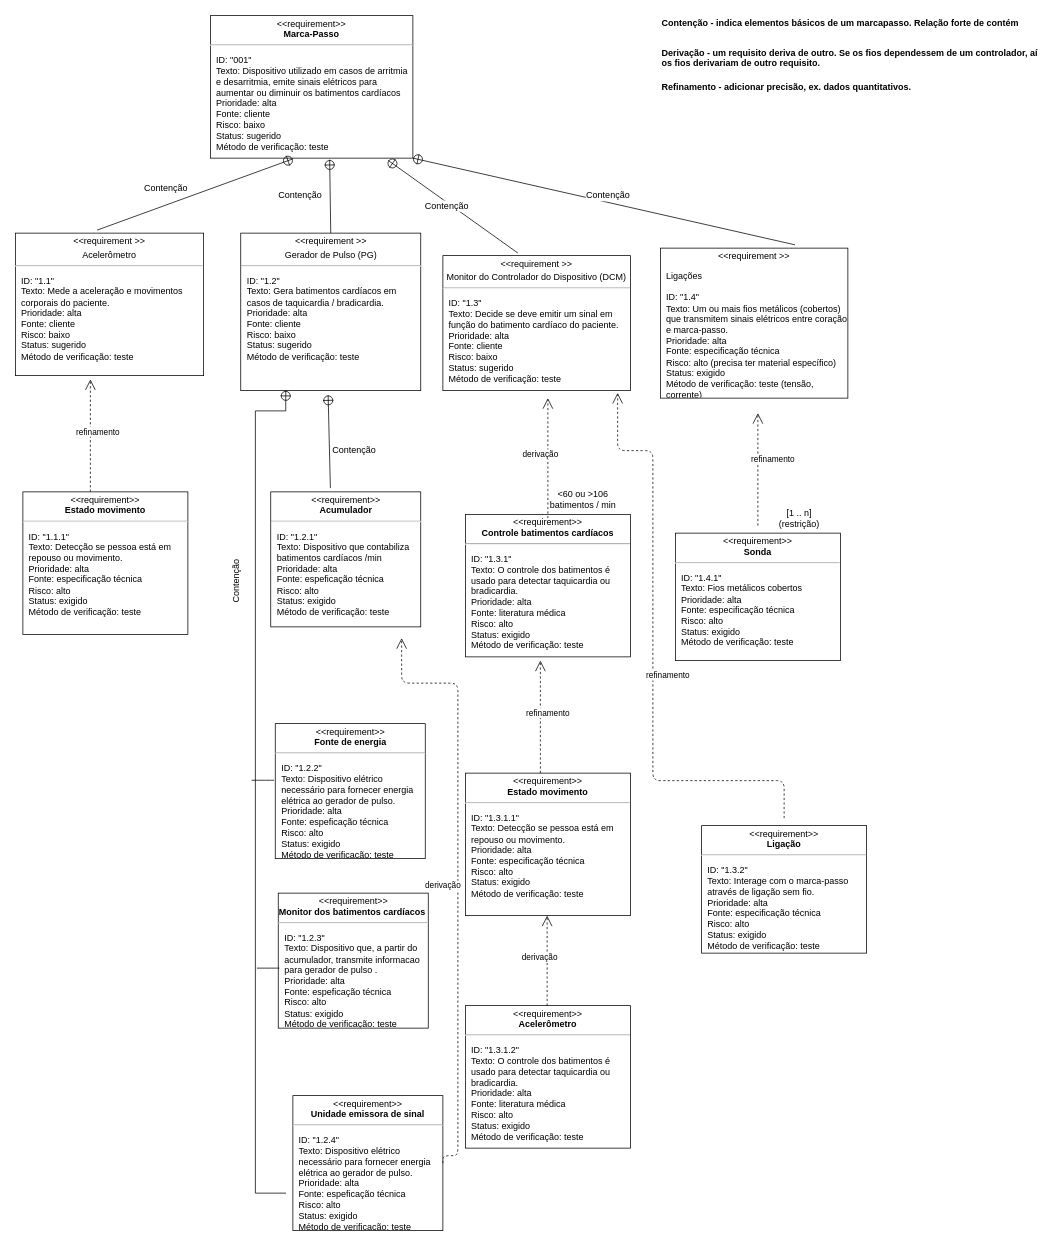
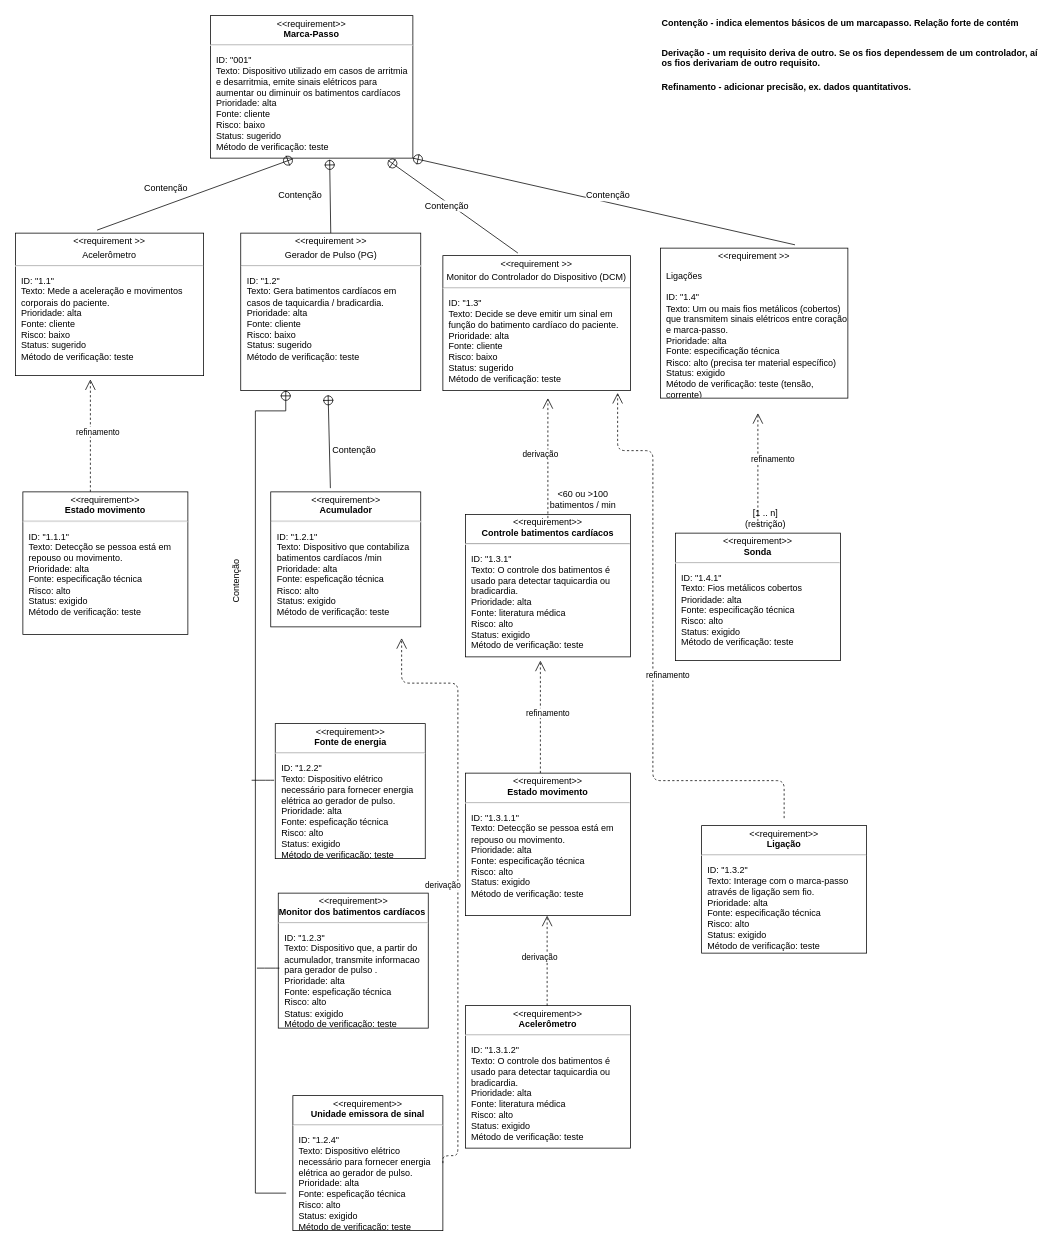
(583, 499) -> (583, 499)
(800, 518) -> (766, 518)
